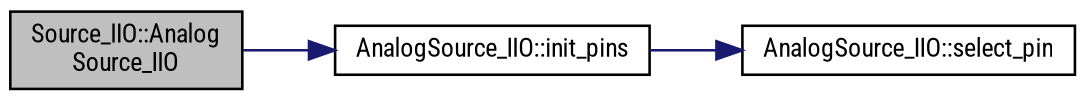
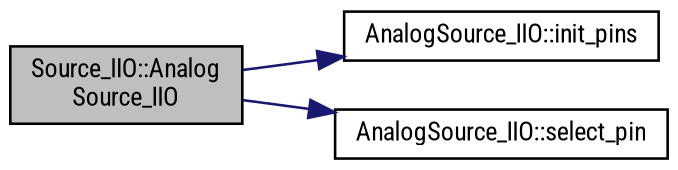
(683, 50) -> (276, 105)
